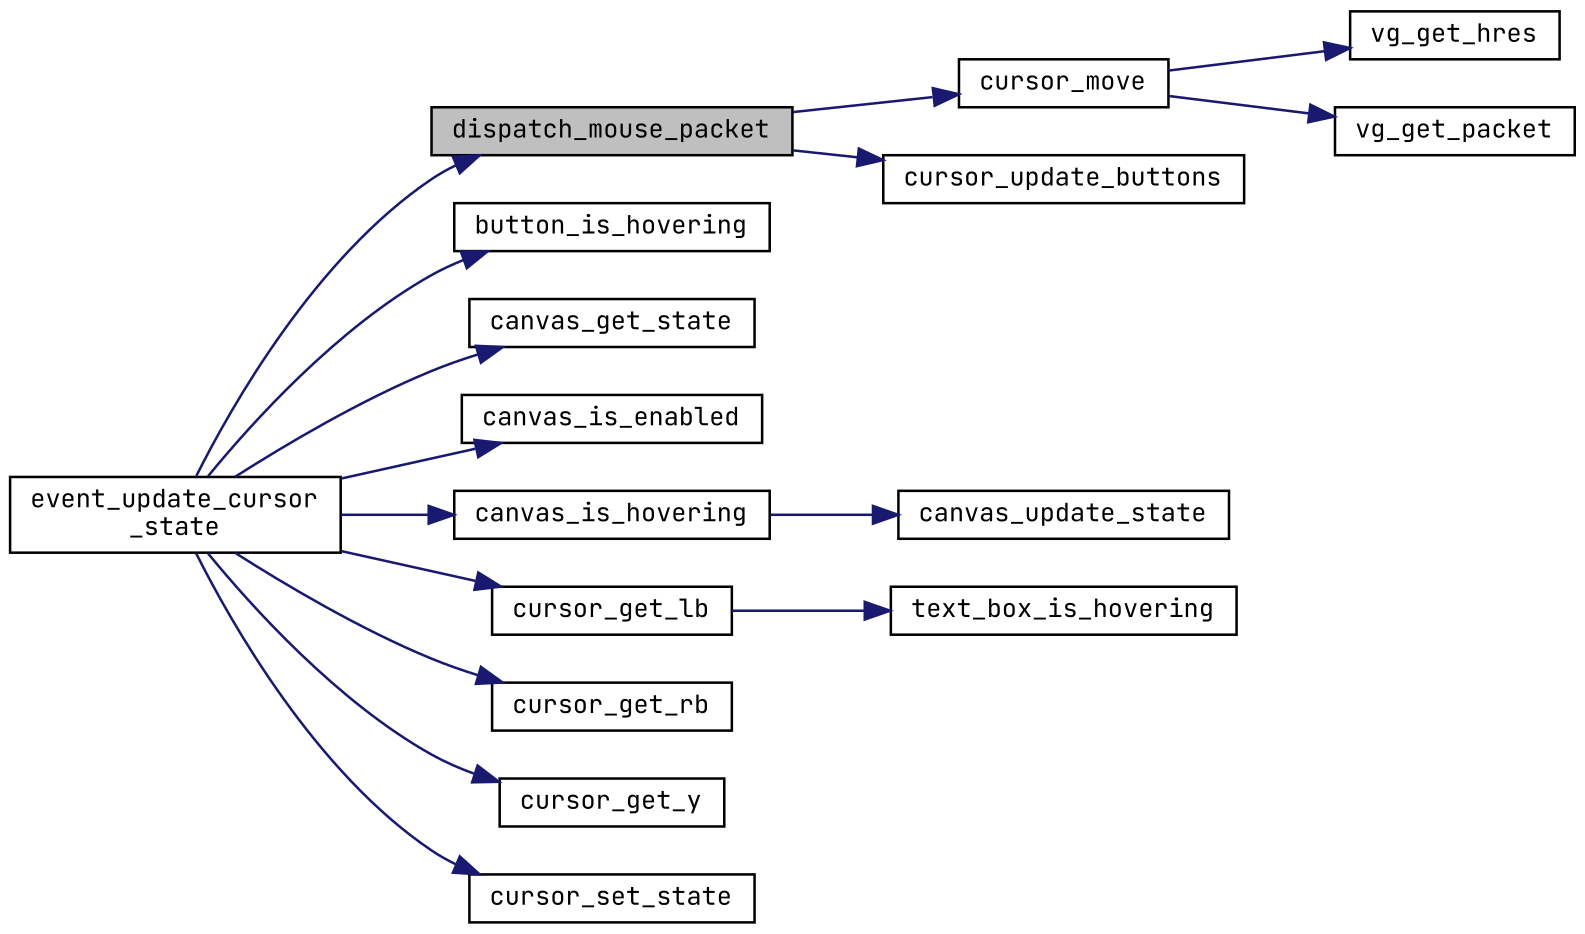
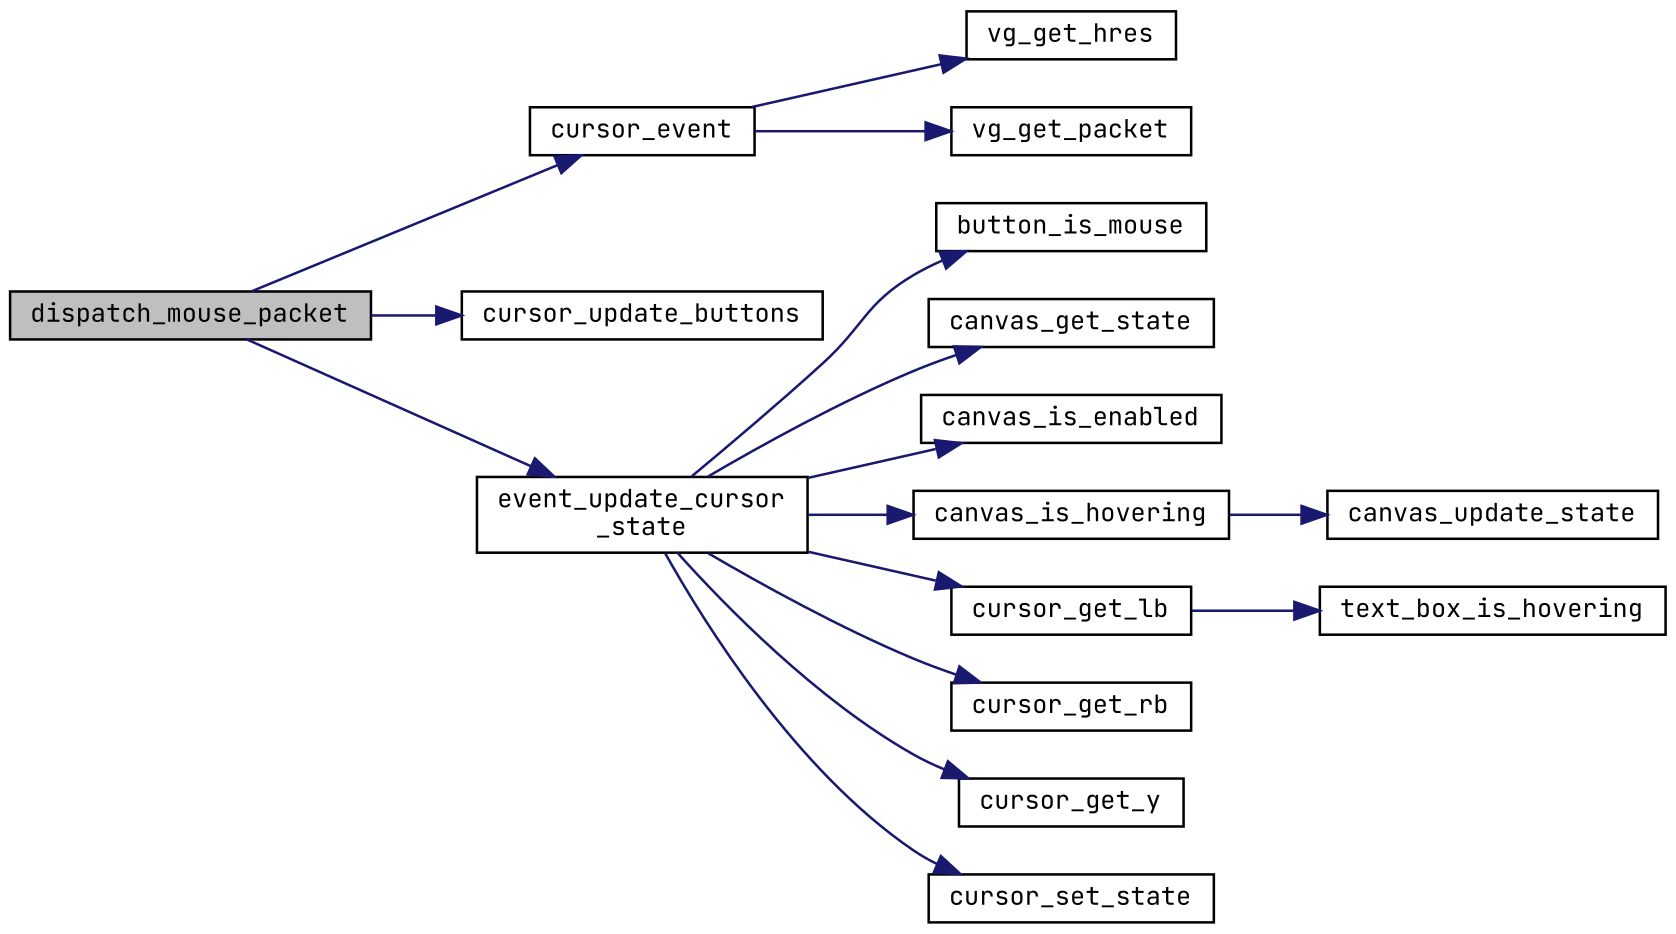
(1064, 83) -> (642, 131)
(612, 227) -> (1071, 227)
(305, 302) -> (389, 403)
